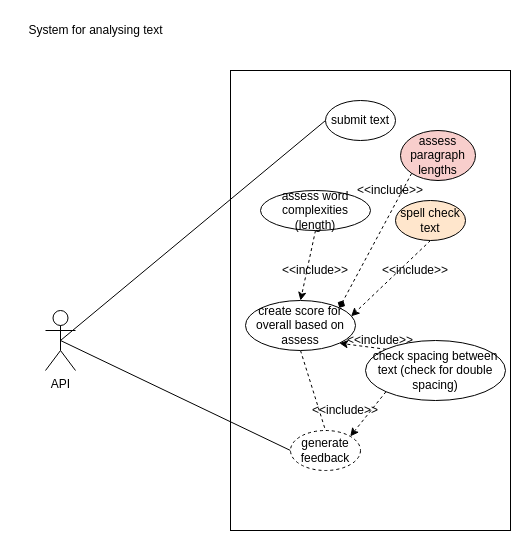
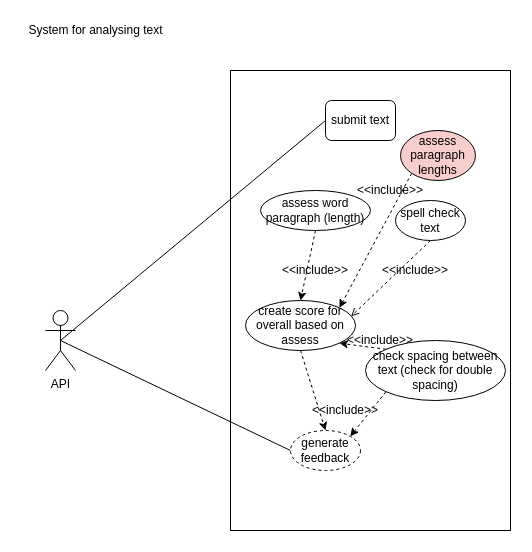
(361, 121) -> (361, 121)
(316, 211) -> (316, 211)
(431, 221) -> (431, 221)
(344, 300) -> (343, 300)
(357, 311) -> (356, 312)
(324, 426) -> (323, 423)
